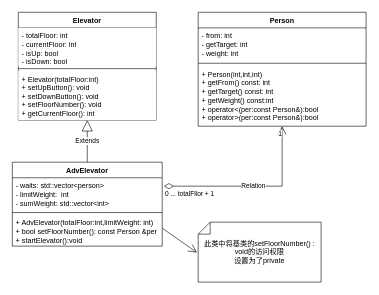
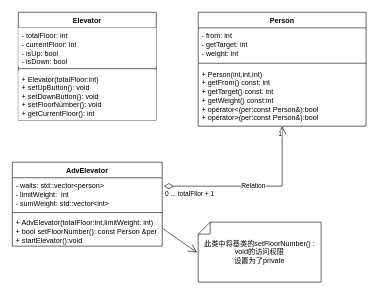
(87, 147) -> none
